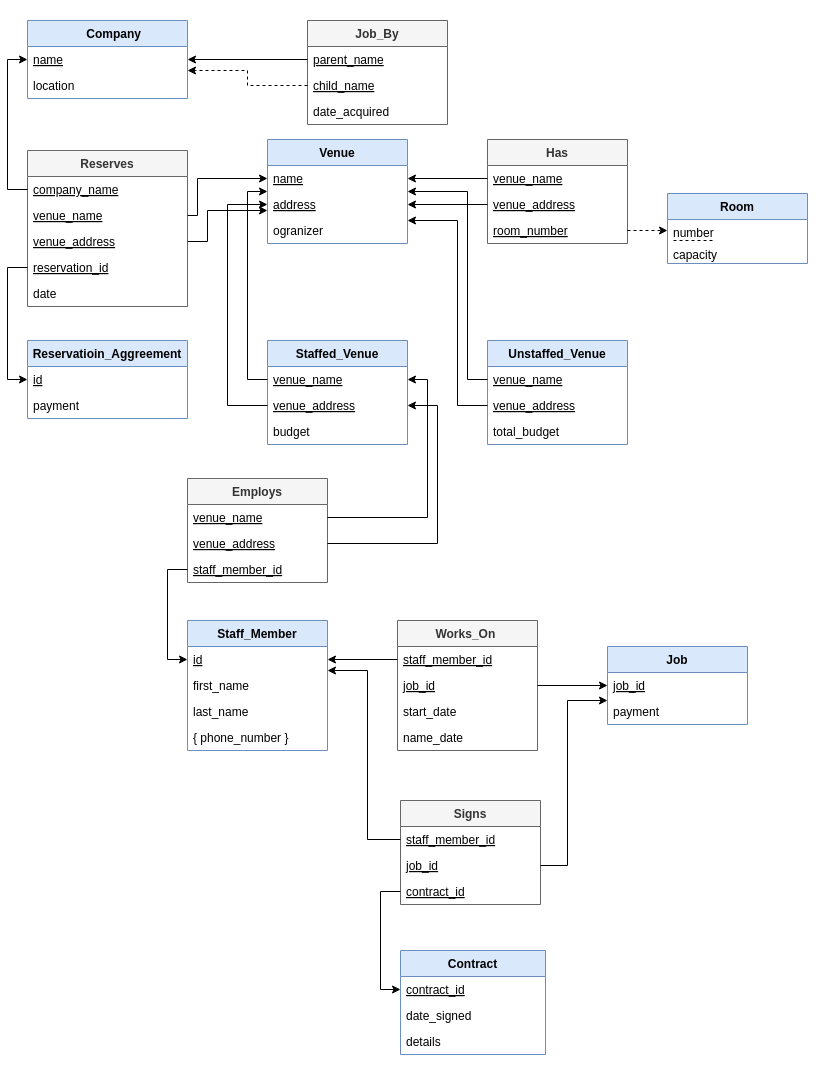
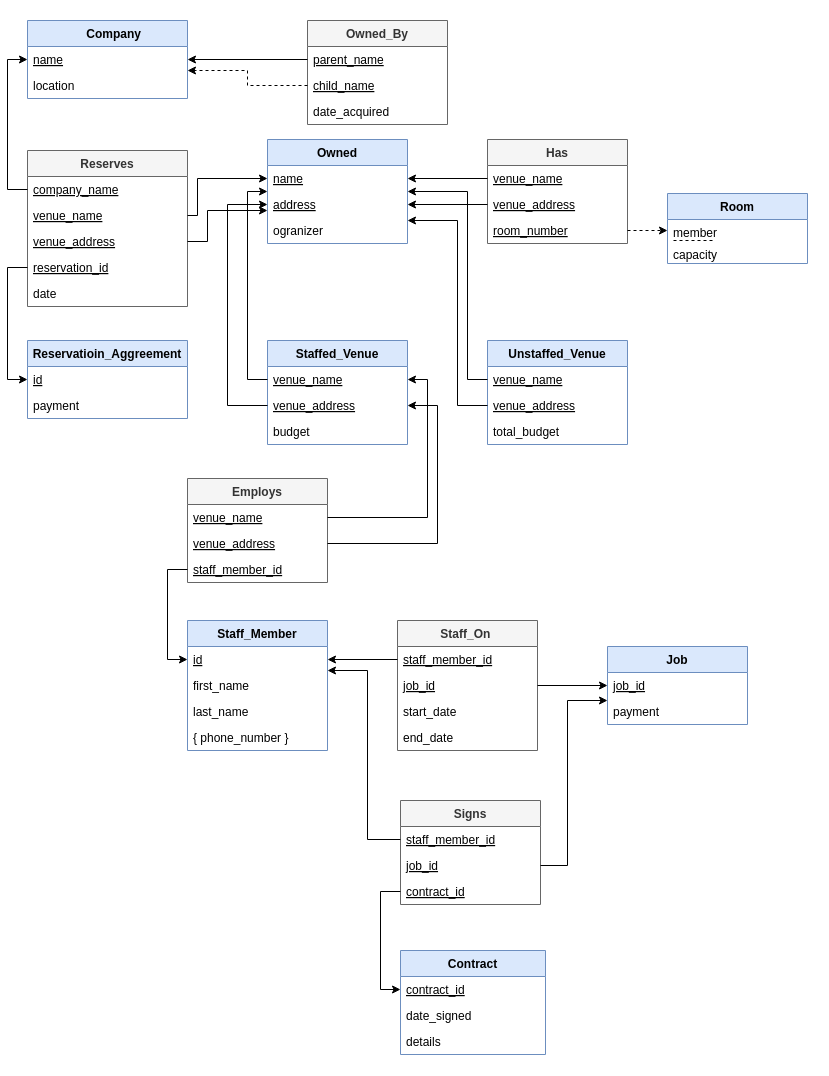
(377, 34) -> (377, 34)
(337, 153) -> (337, 153)
(693, 233) -> (693, 233)
(467, 634) -> (467, 634)
(433, 738) -> (430, 738)
